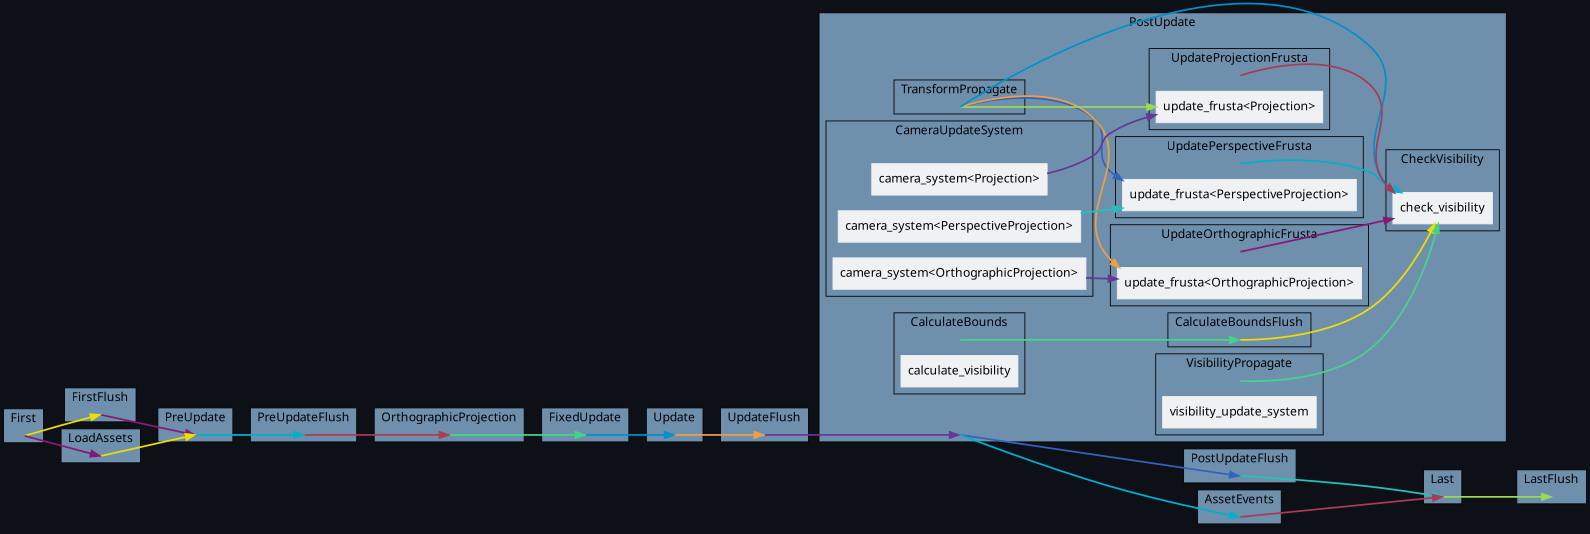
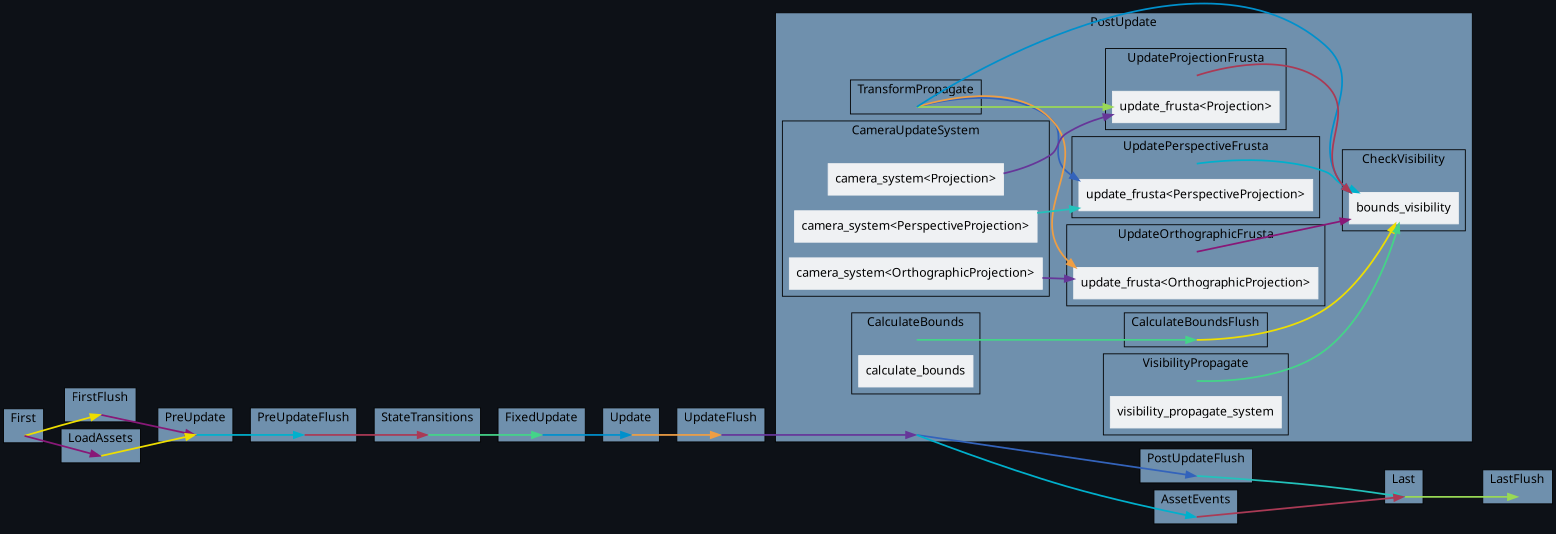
(1443, 208) -> (1404, 208)
(959, 371) -> (916, 371)
(1239, 412) -> (1196, 412)
(449, 418) -> (427, 418)
